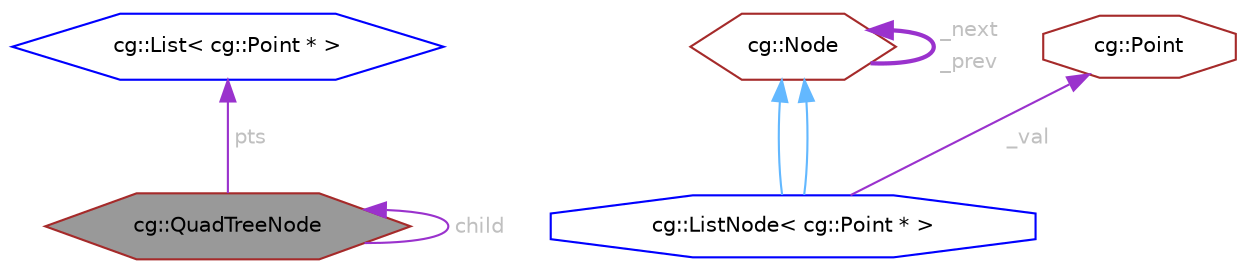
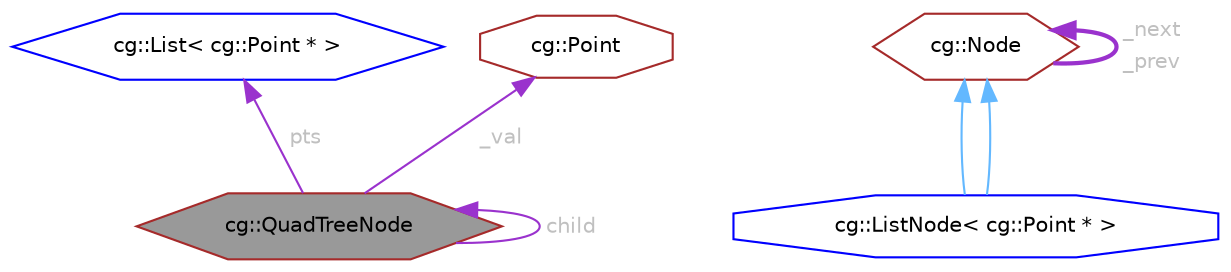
(960, 140) -> (441, 142)
